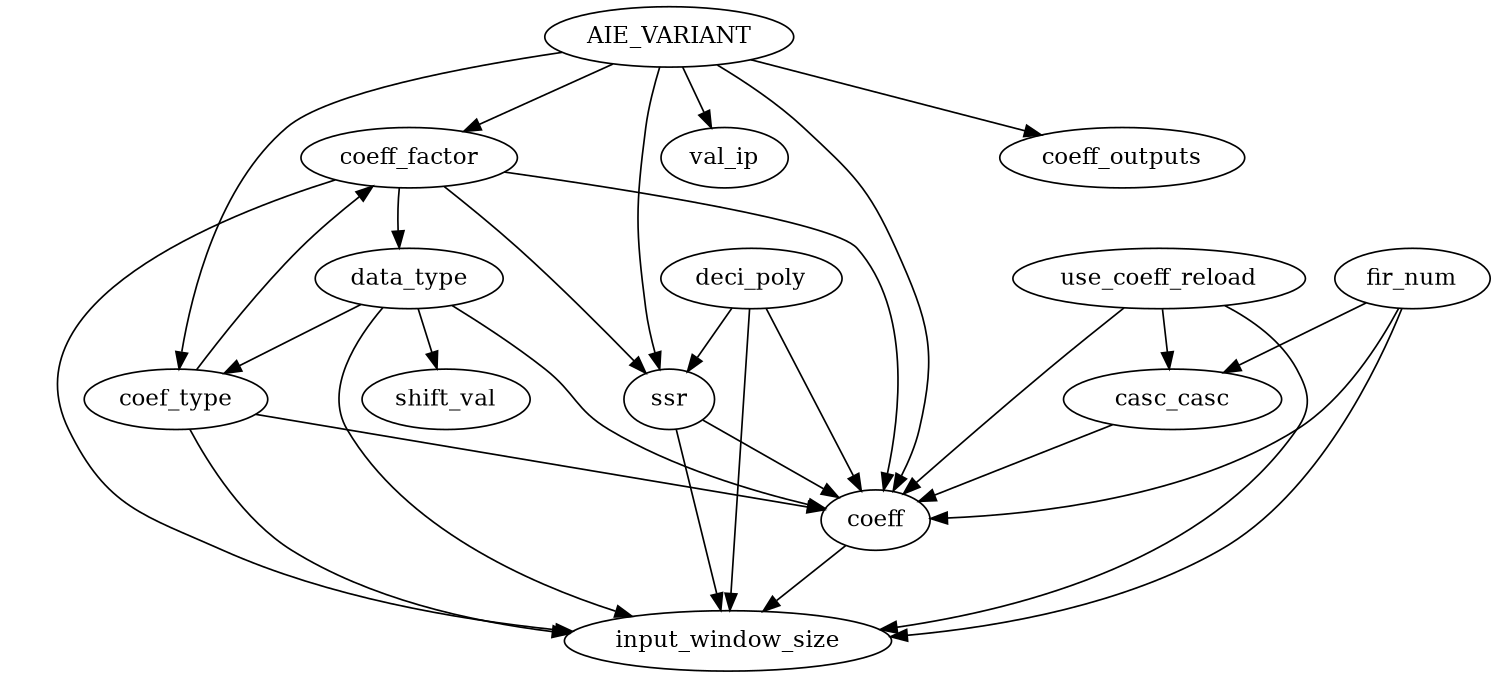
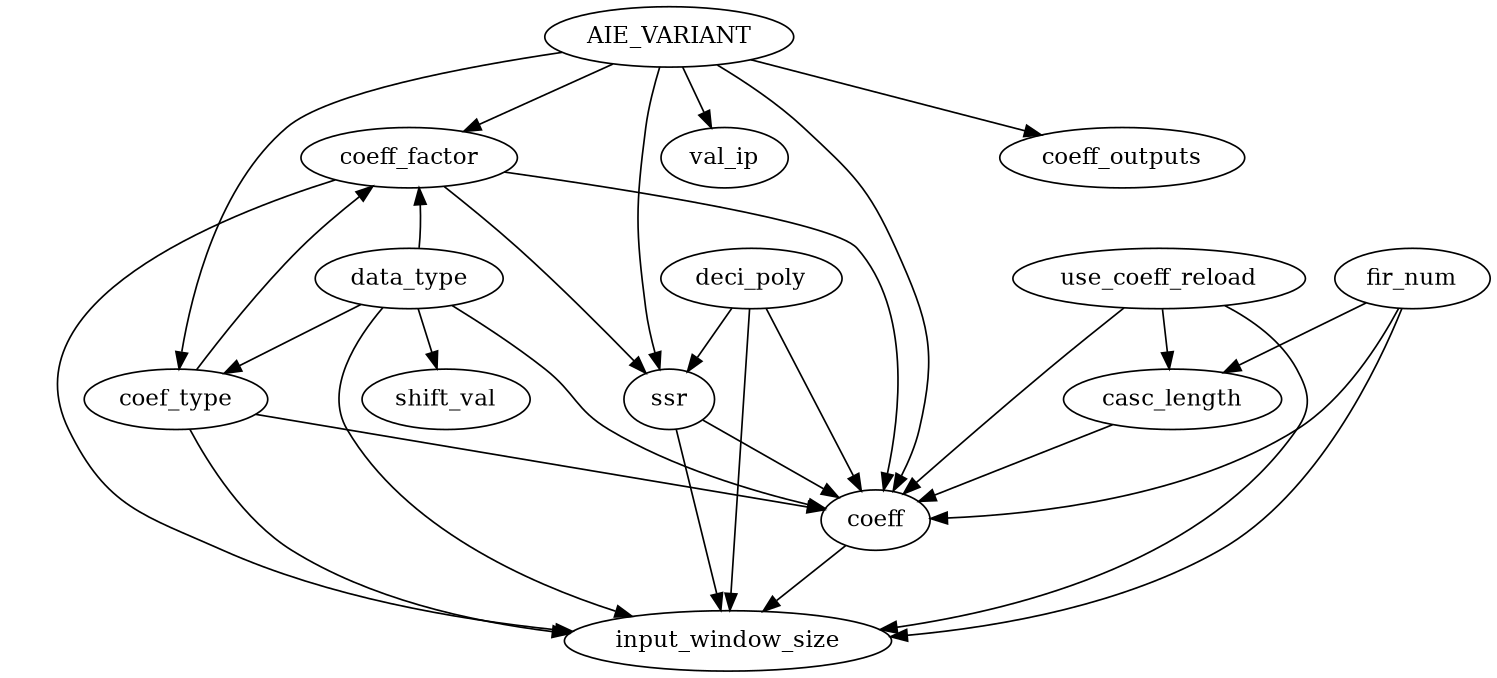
(398, 209) -> (420, 226)
(1173, 399) -> (1173, 399)
